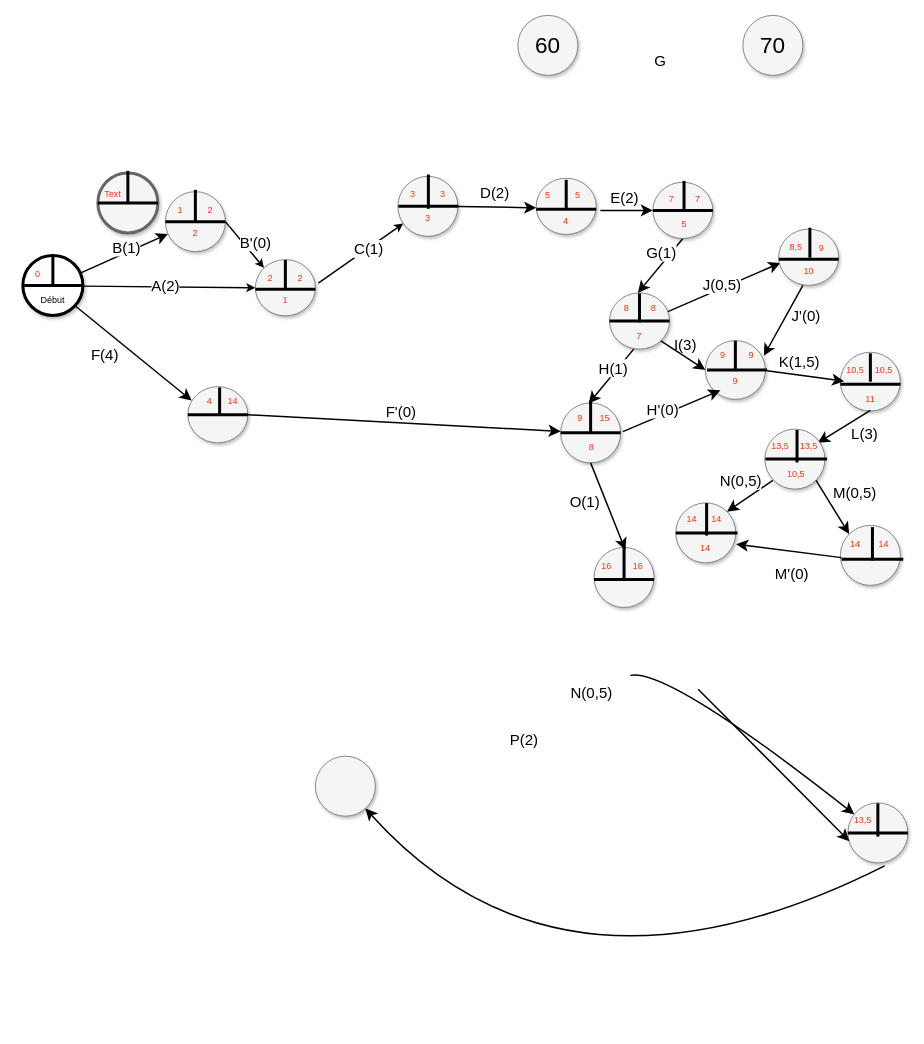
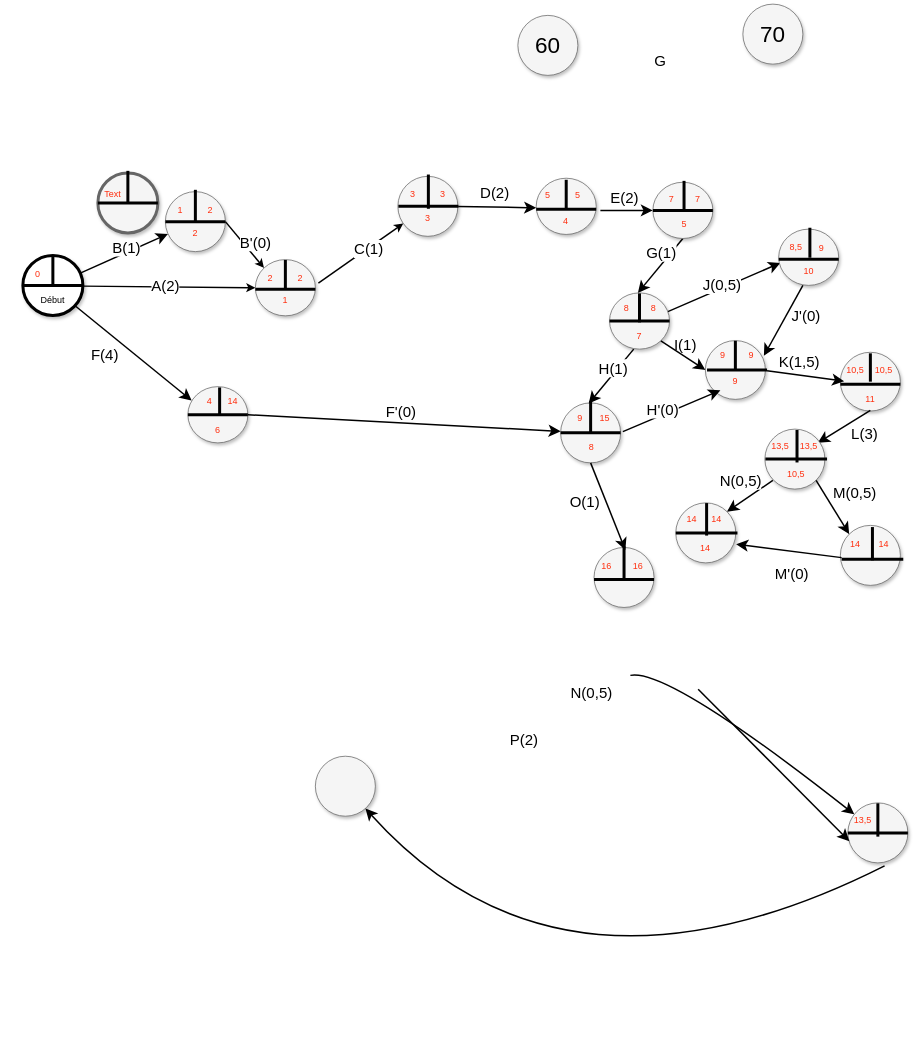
(773, 45) -> (773, 34)
(686, 344) -> (686, 344)
none -> (218, 430)
